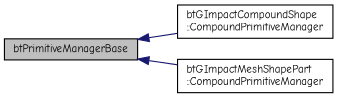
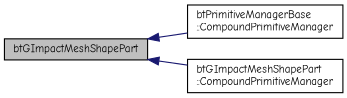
(255, 22) -> (265, 22)
(71, 49) -> (76, 49)
